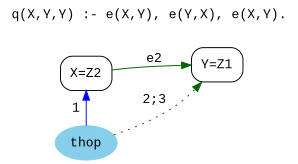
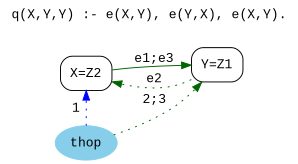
(154, 59) -> (154, 59)
none -> (157, 88)
(86, 113) -> (86, 113)
